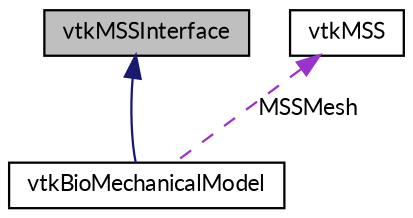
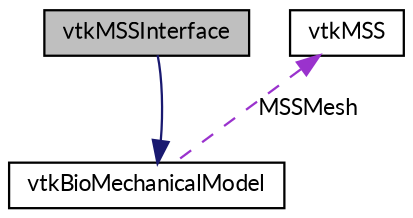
(132, 121) -> (162, 98)
